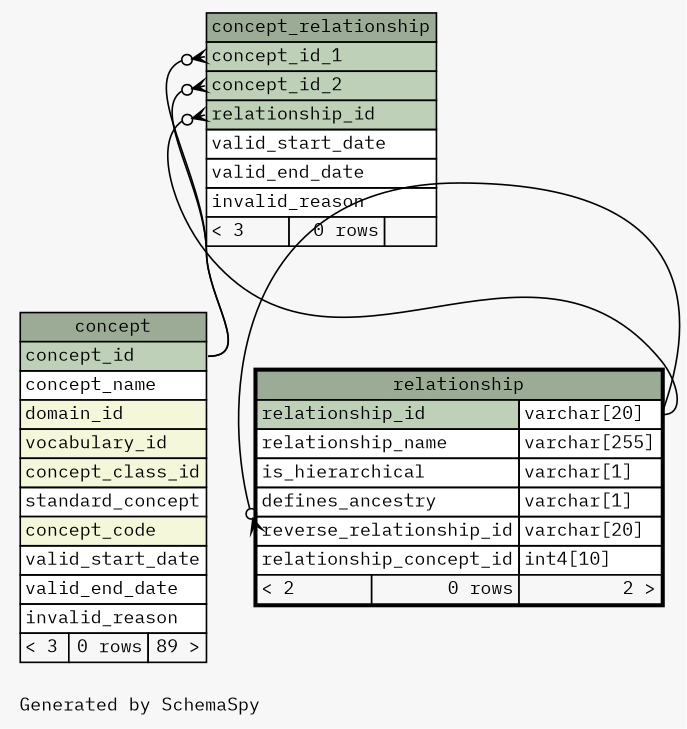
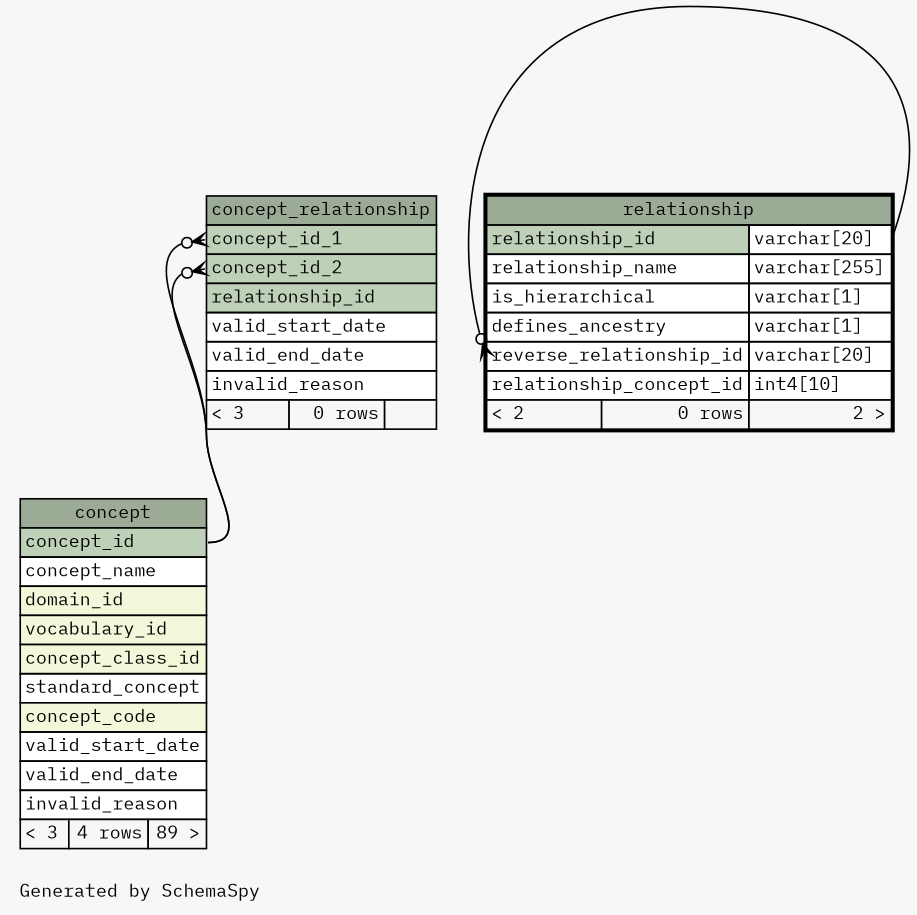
(394, 313) -> none
(110, 647) -> (110, 833)
